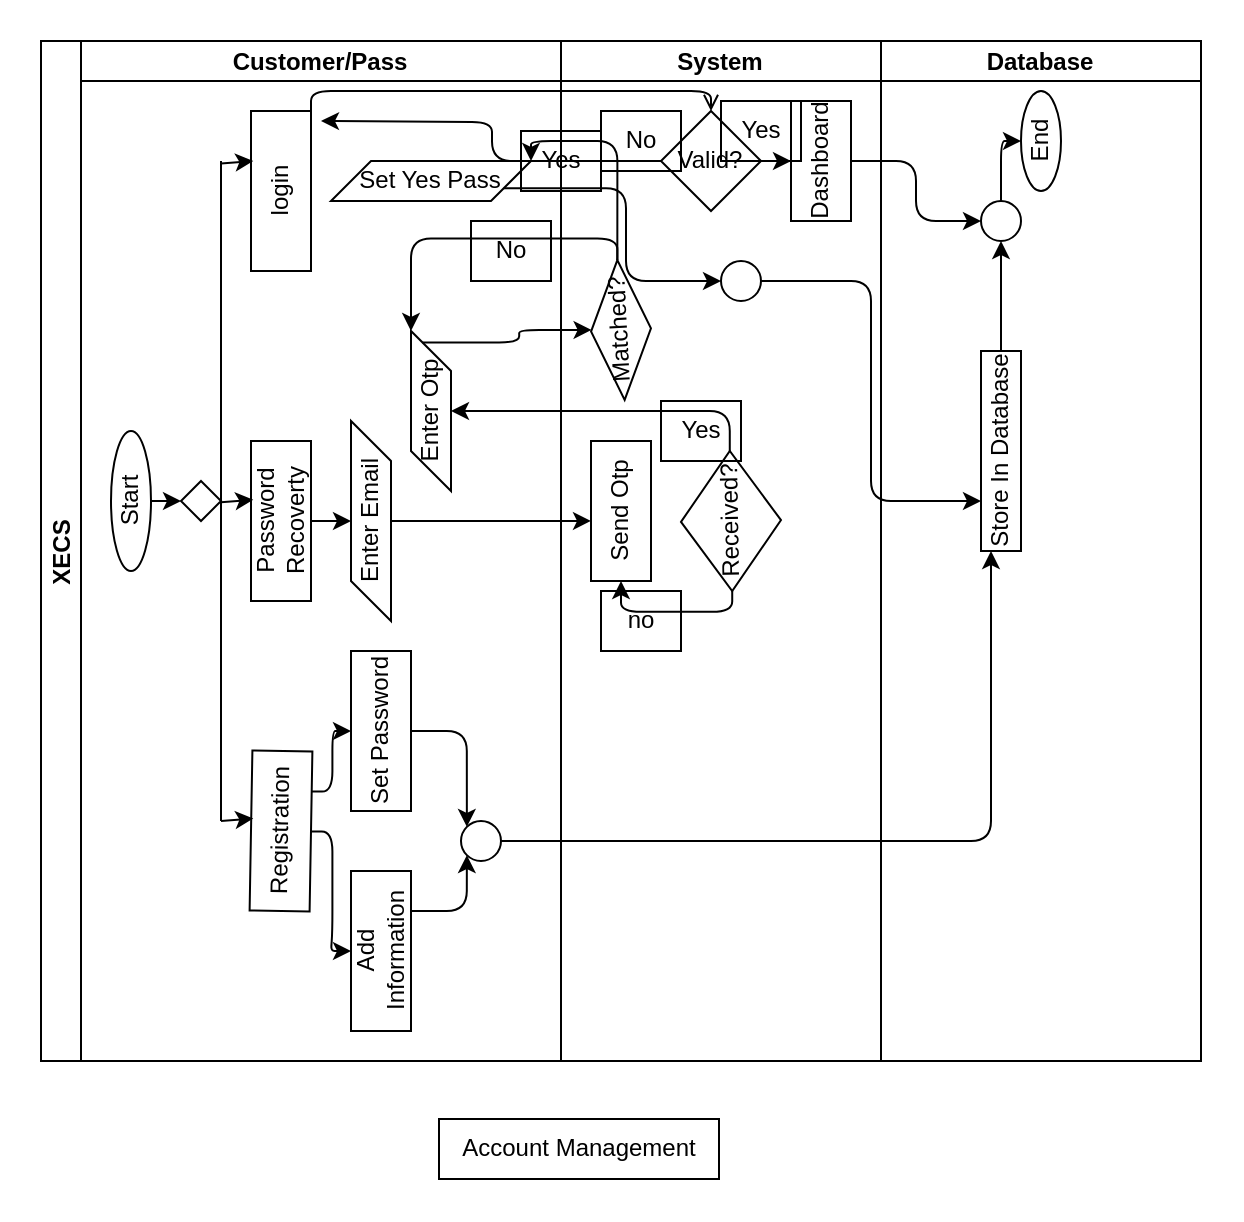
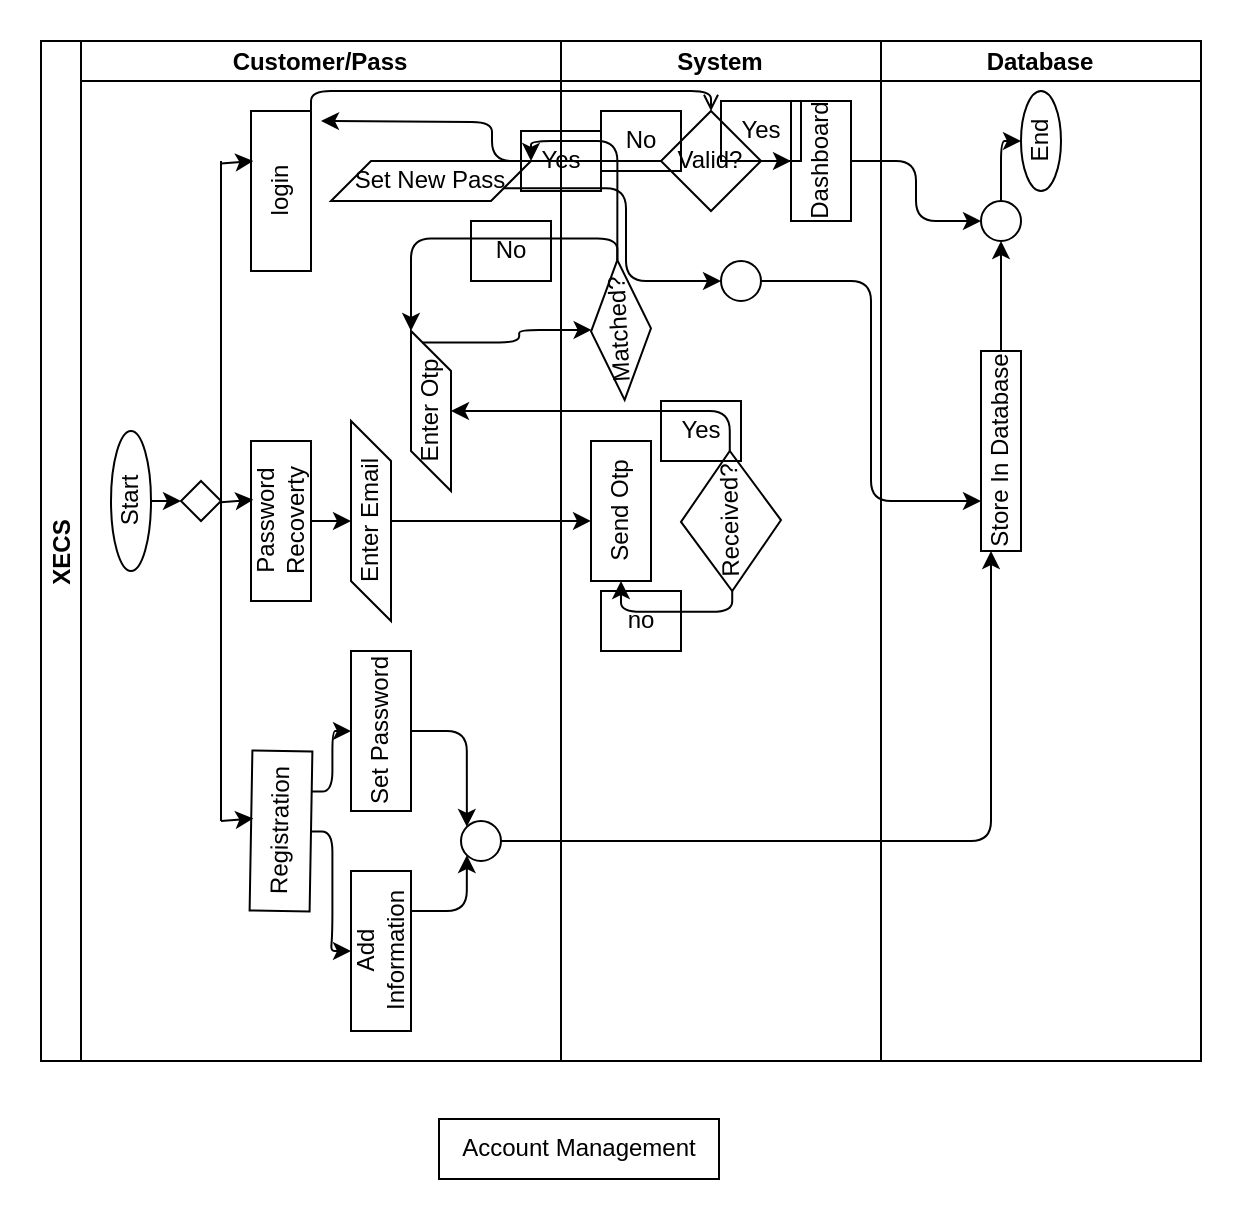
(431, 181) -> (431, 181)
